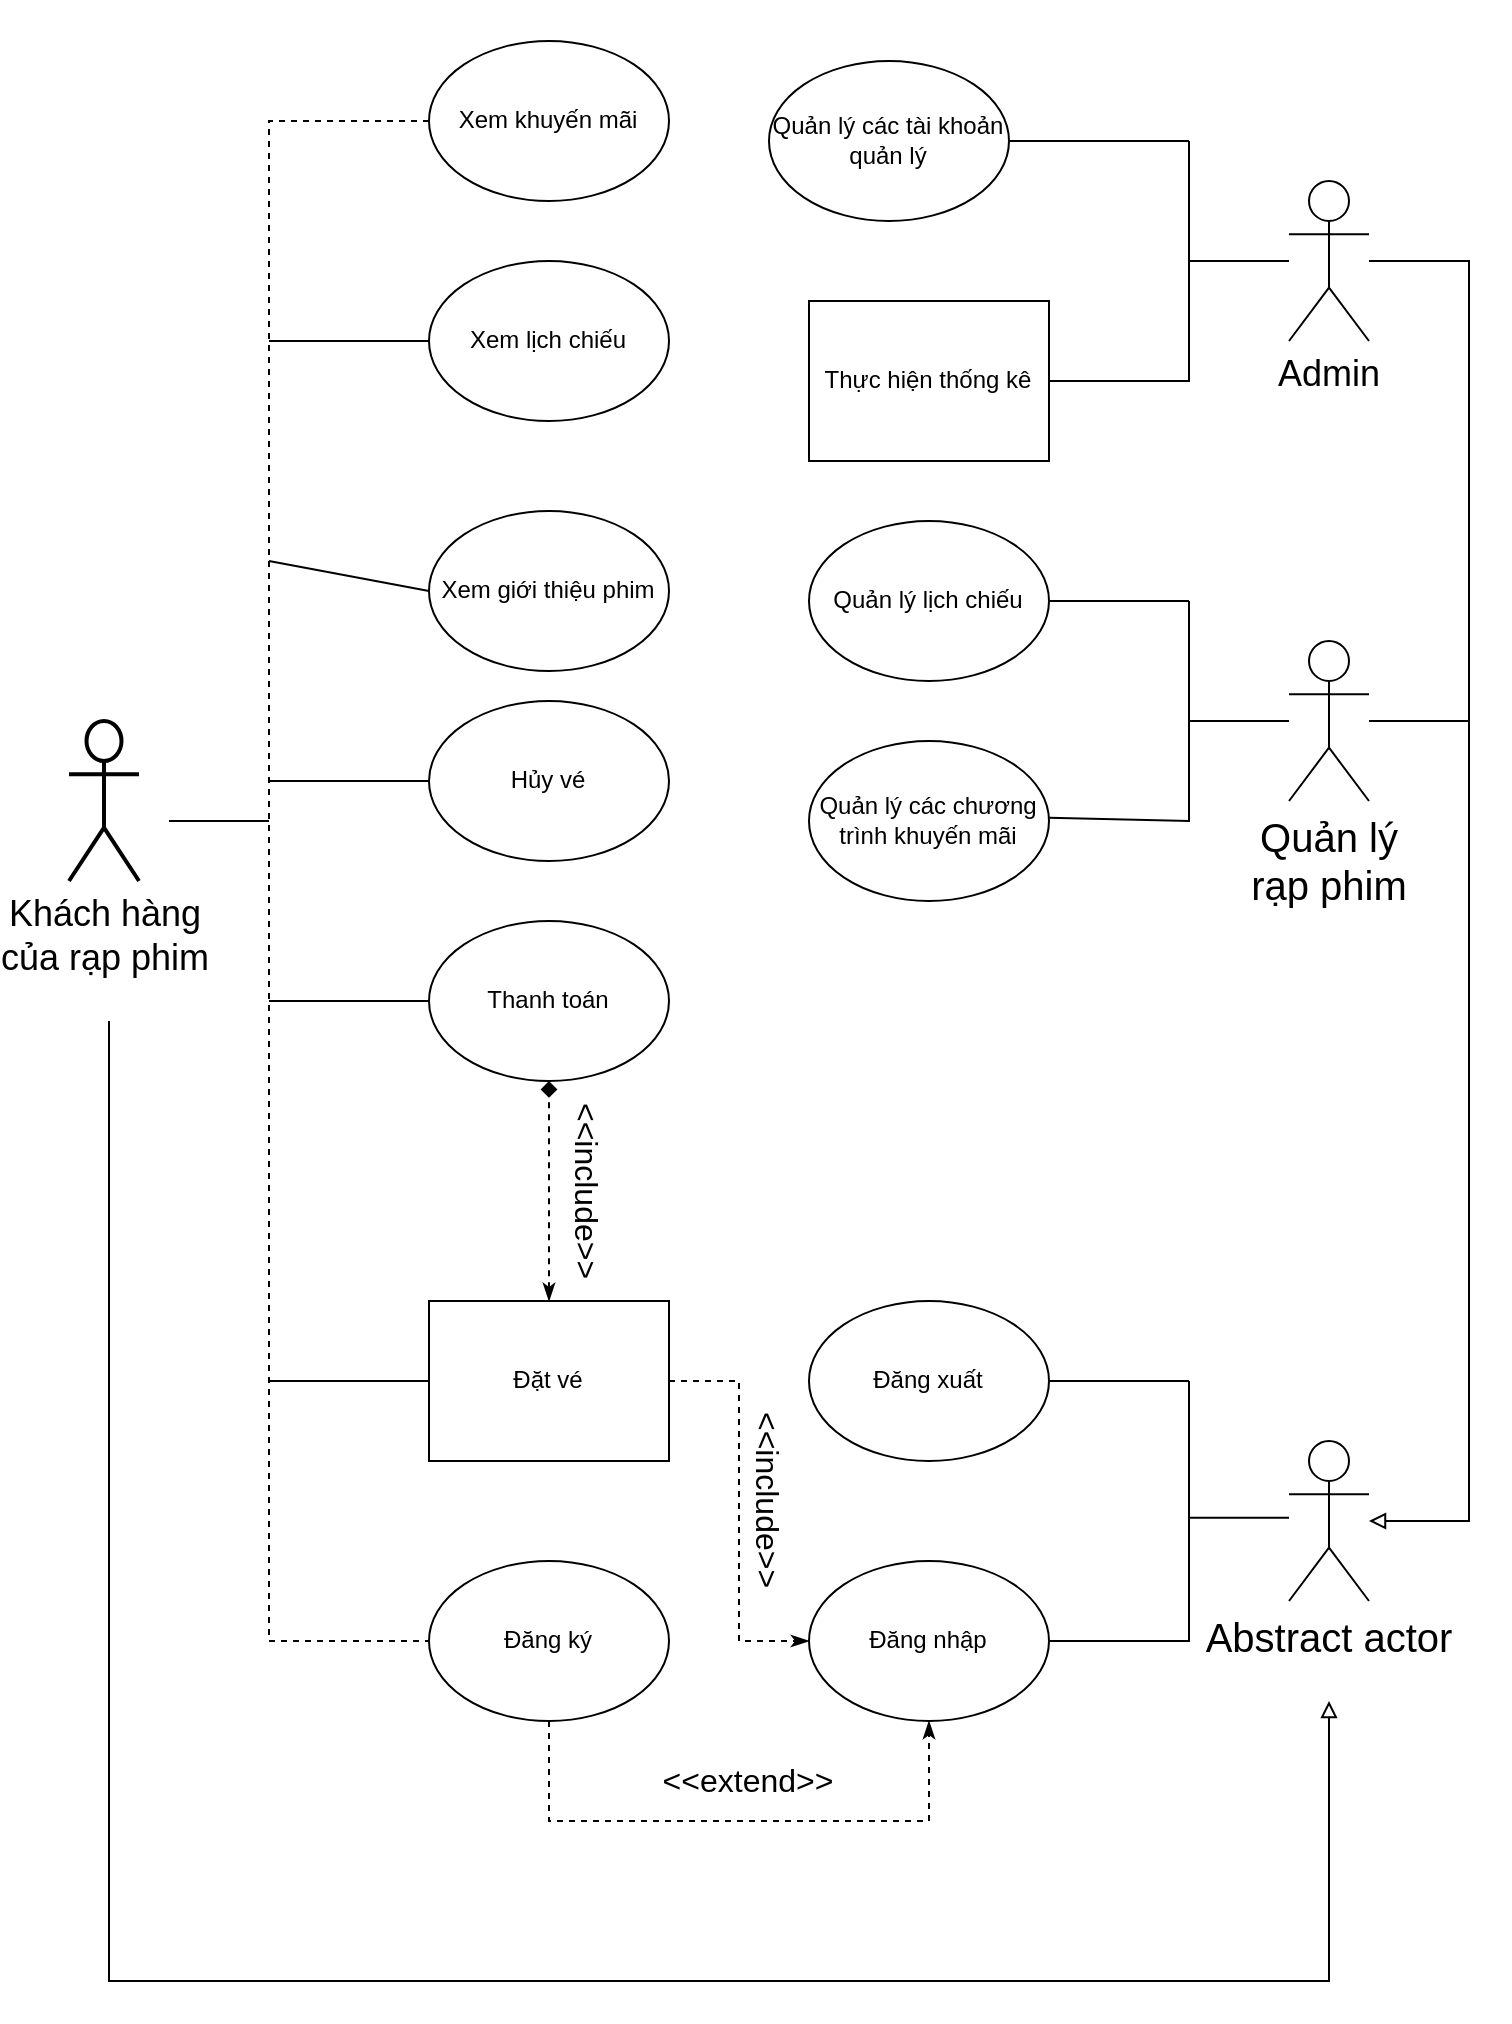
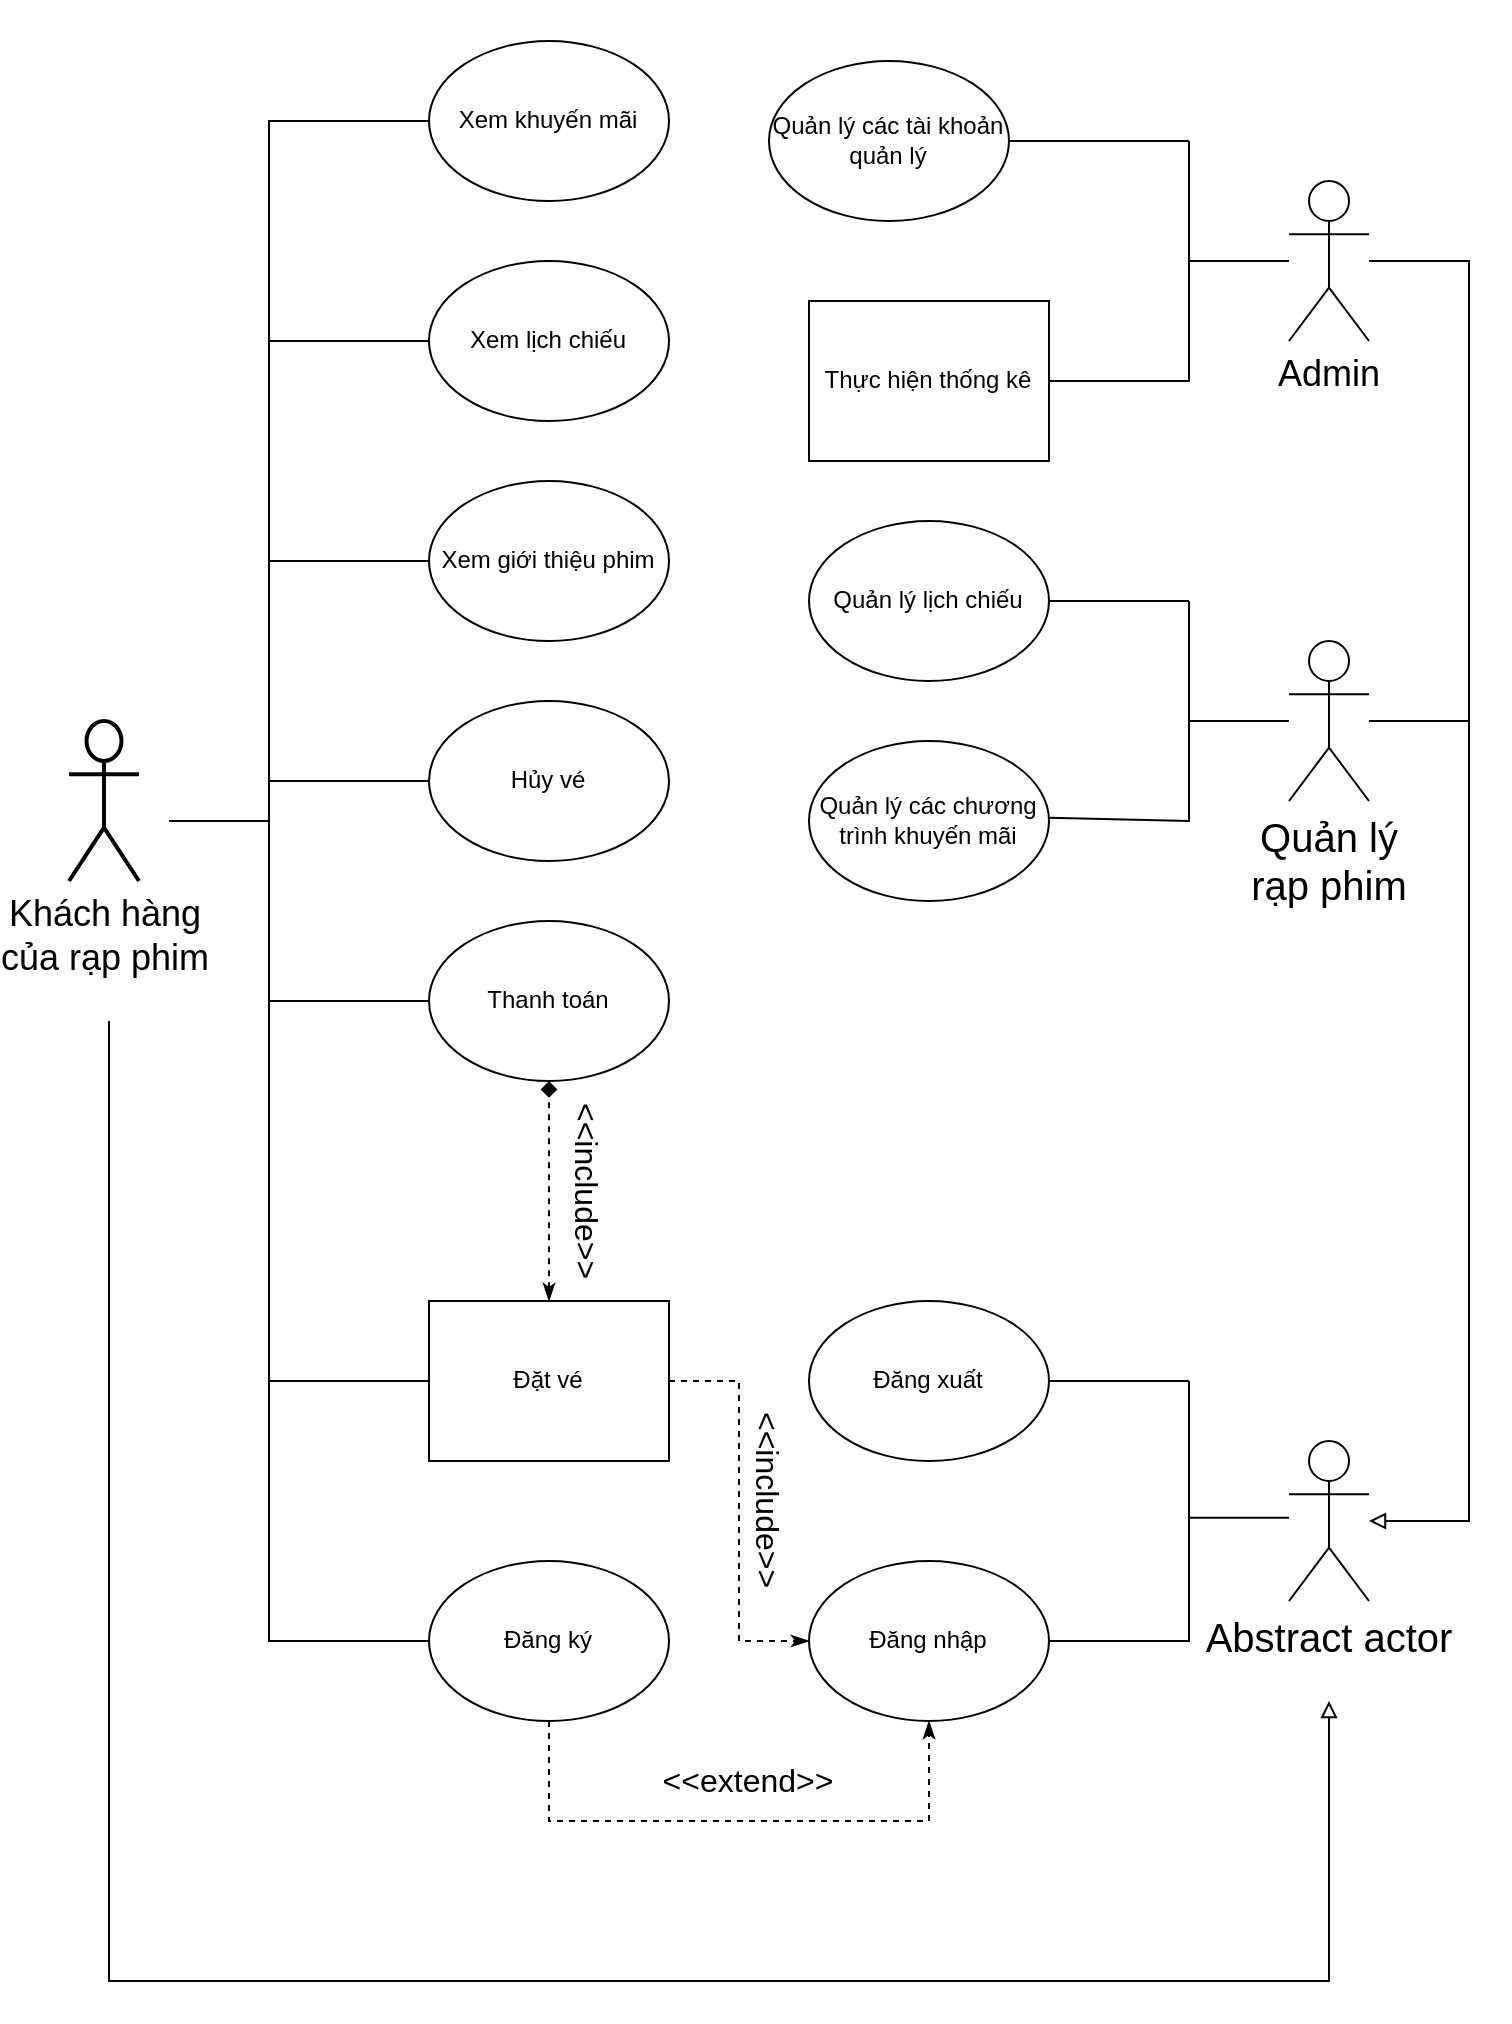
(549, 591) -> (549, 561)
(269, 882) -> (269, 882)
